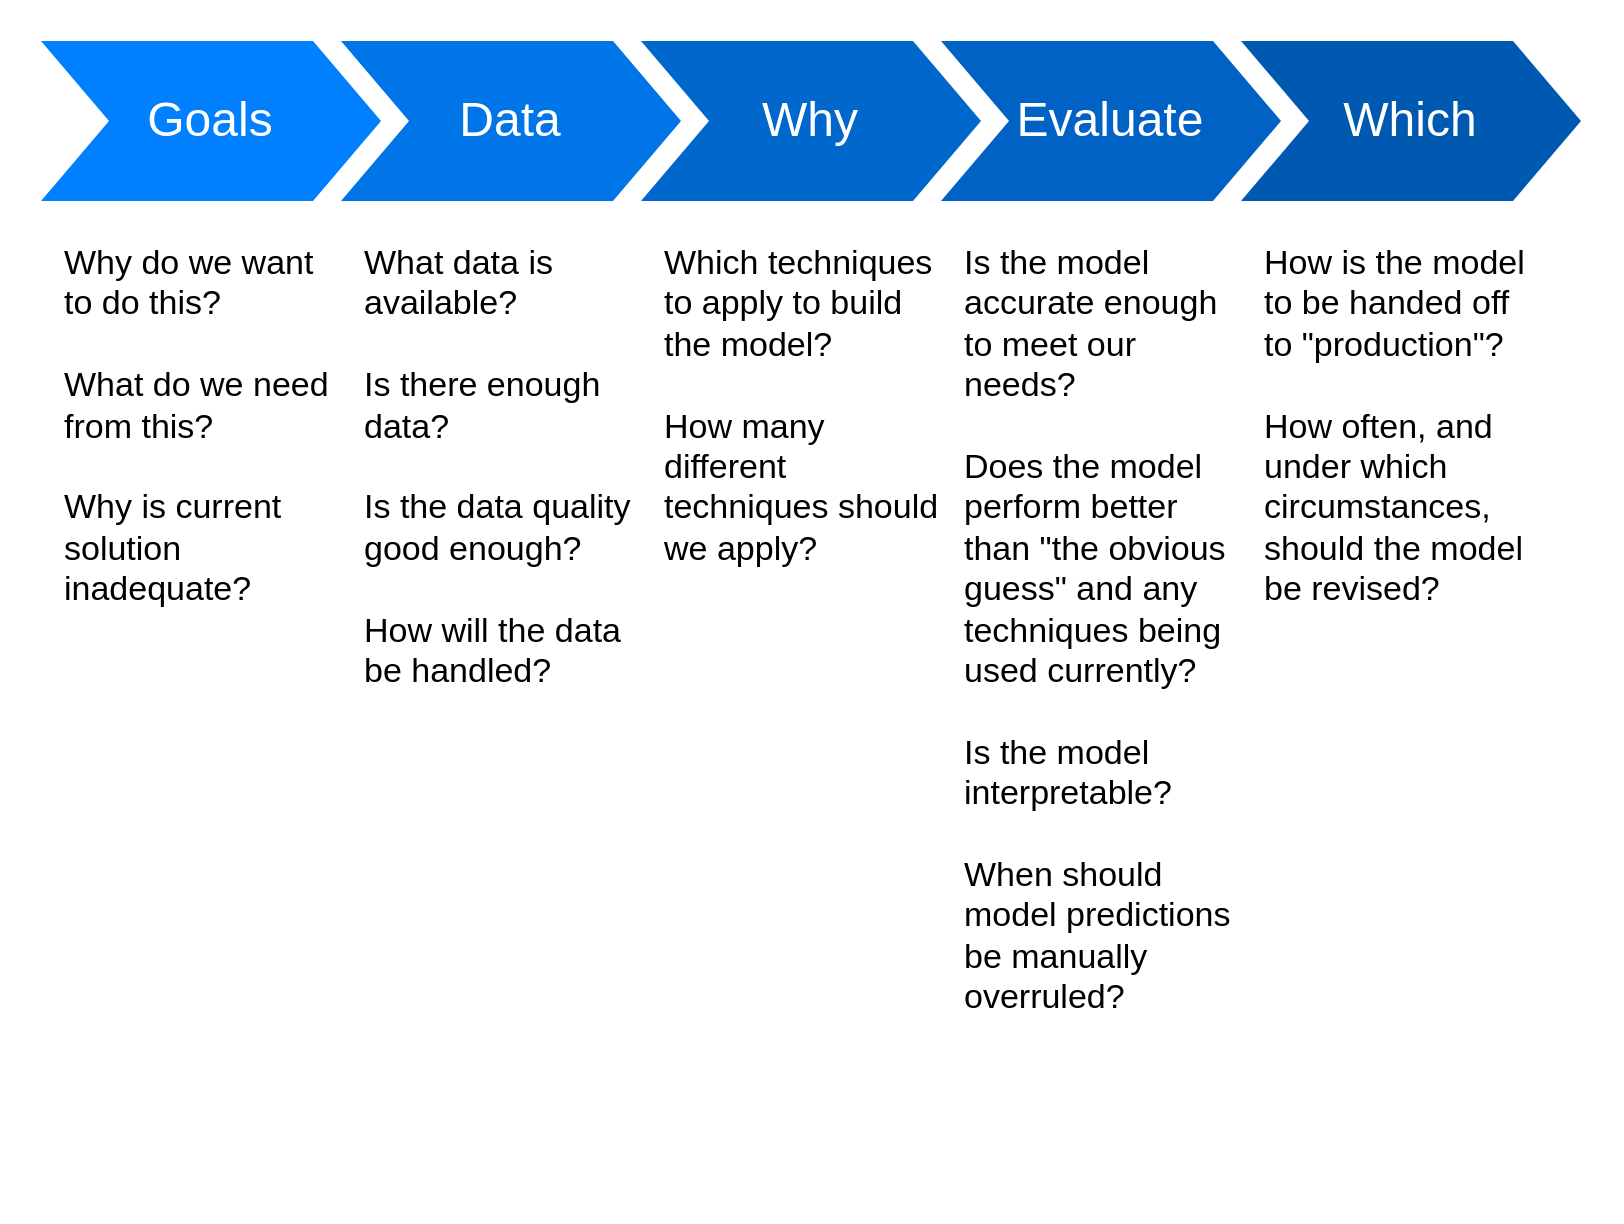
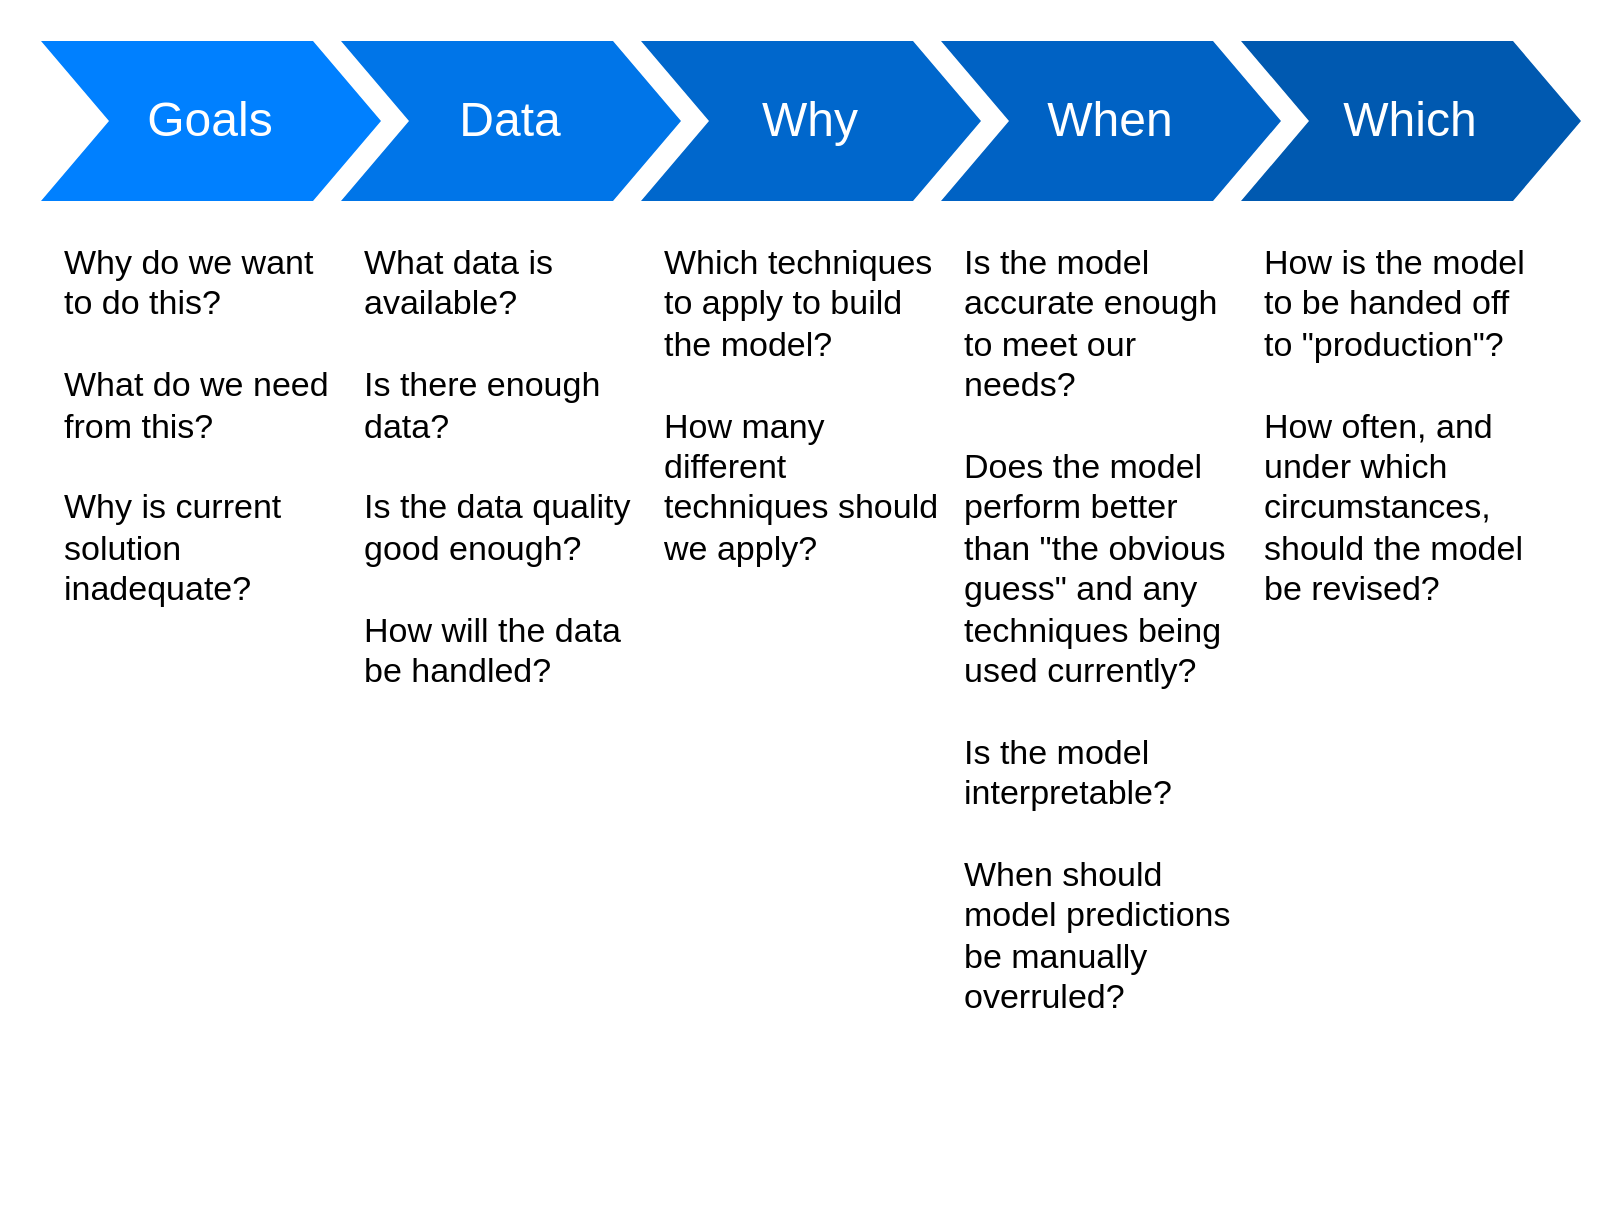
(1111, 121) -> (1111, 121)
